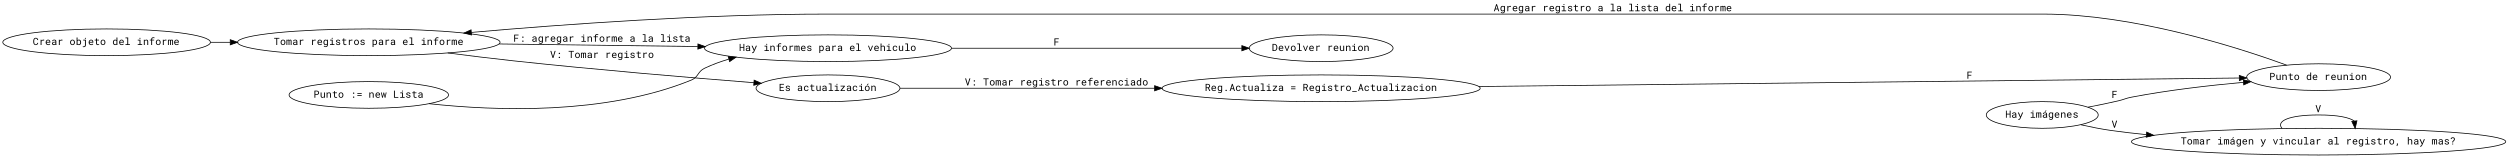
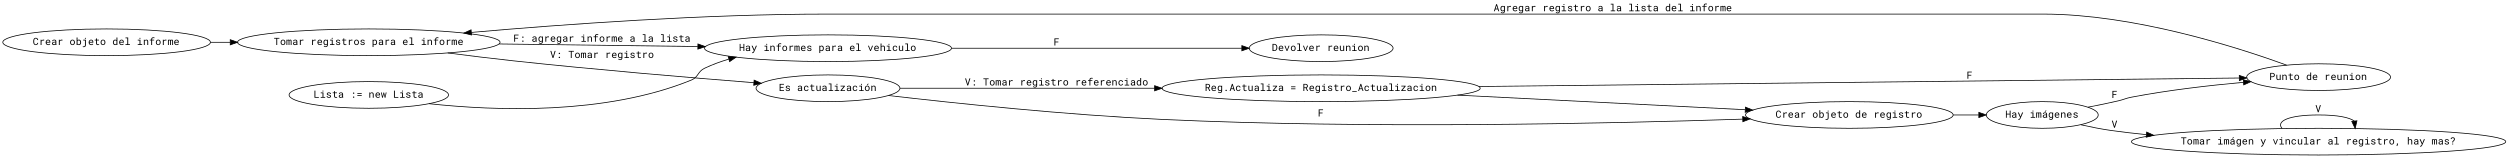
(369, 95) -> (369, 95)
none -> (1849, 115)
